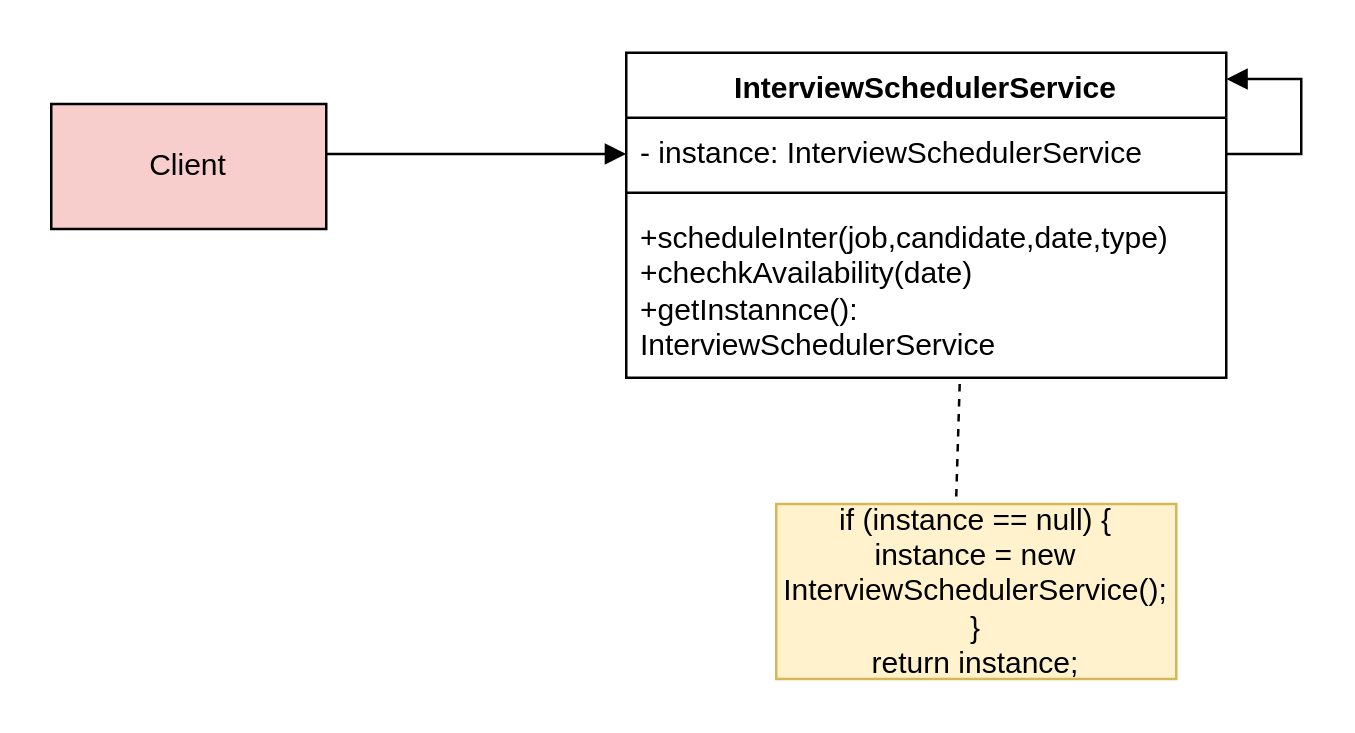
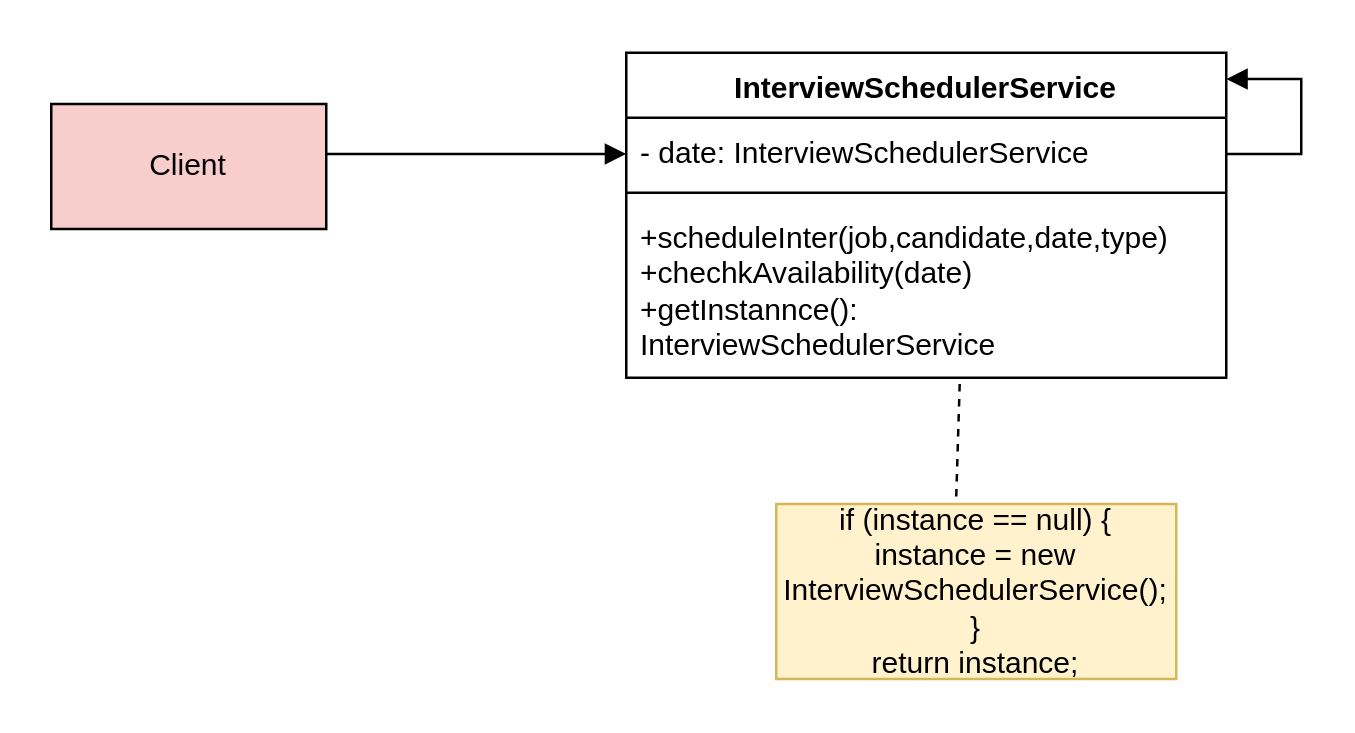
(929, 154) -> (899, 154)
